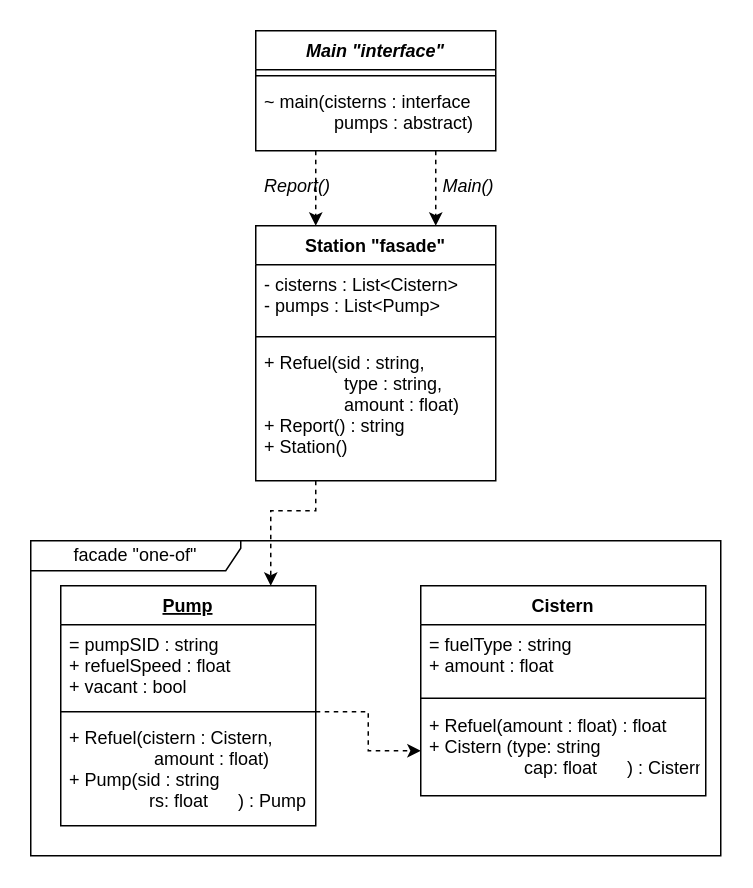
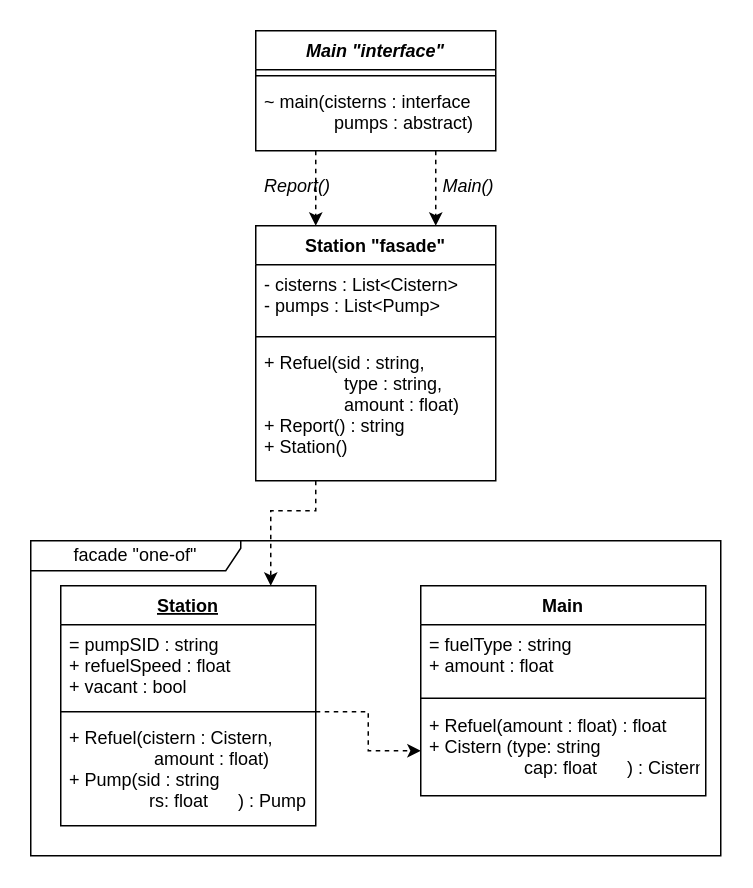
(188, 606) -> (188, 606)
(563, 606) -> (563, 606)
